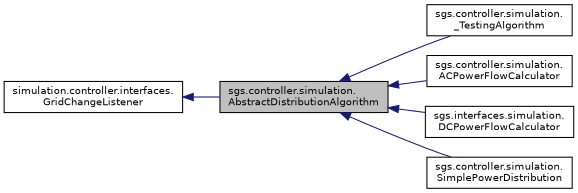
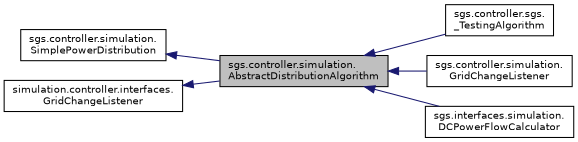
(500, 20) -> (500, 20)
(500, 71) -> (500, 71)
(400, 138) -> (198, 58)
